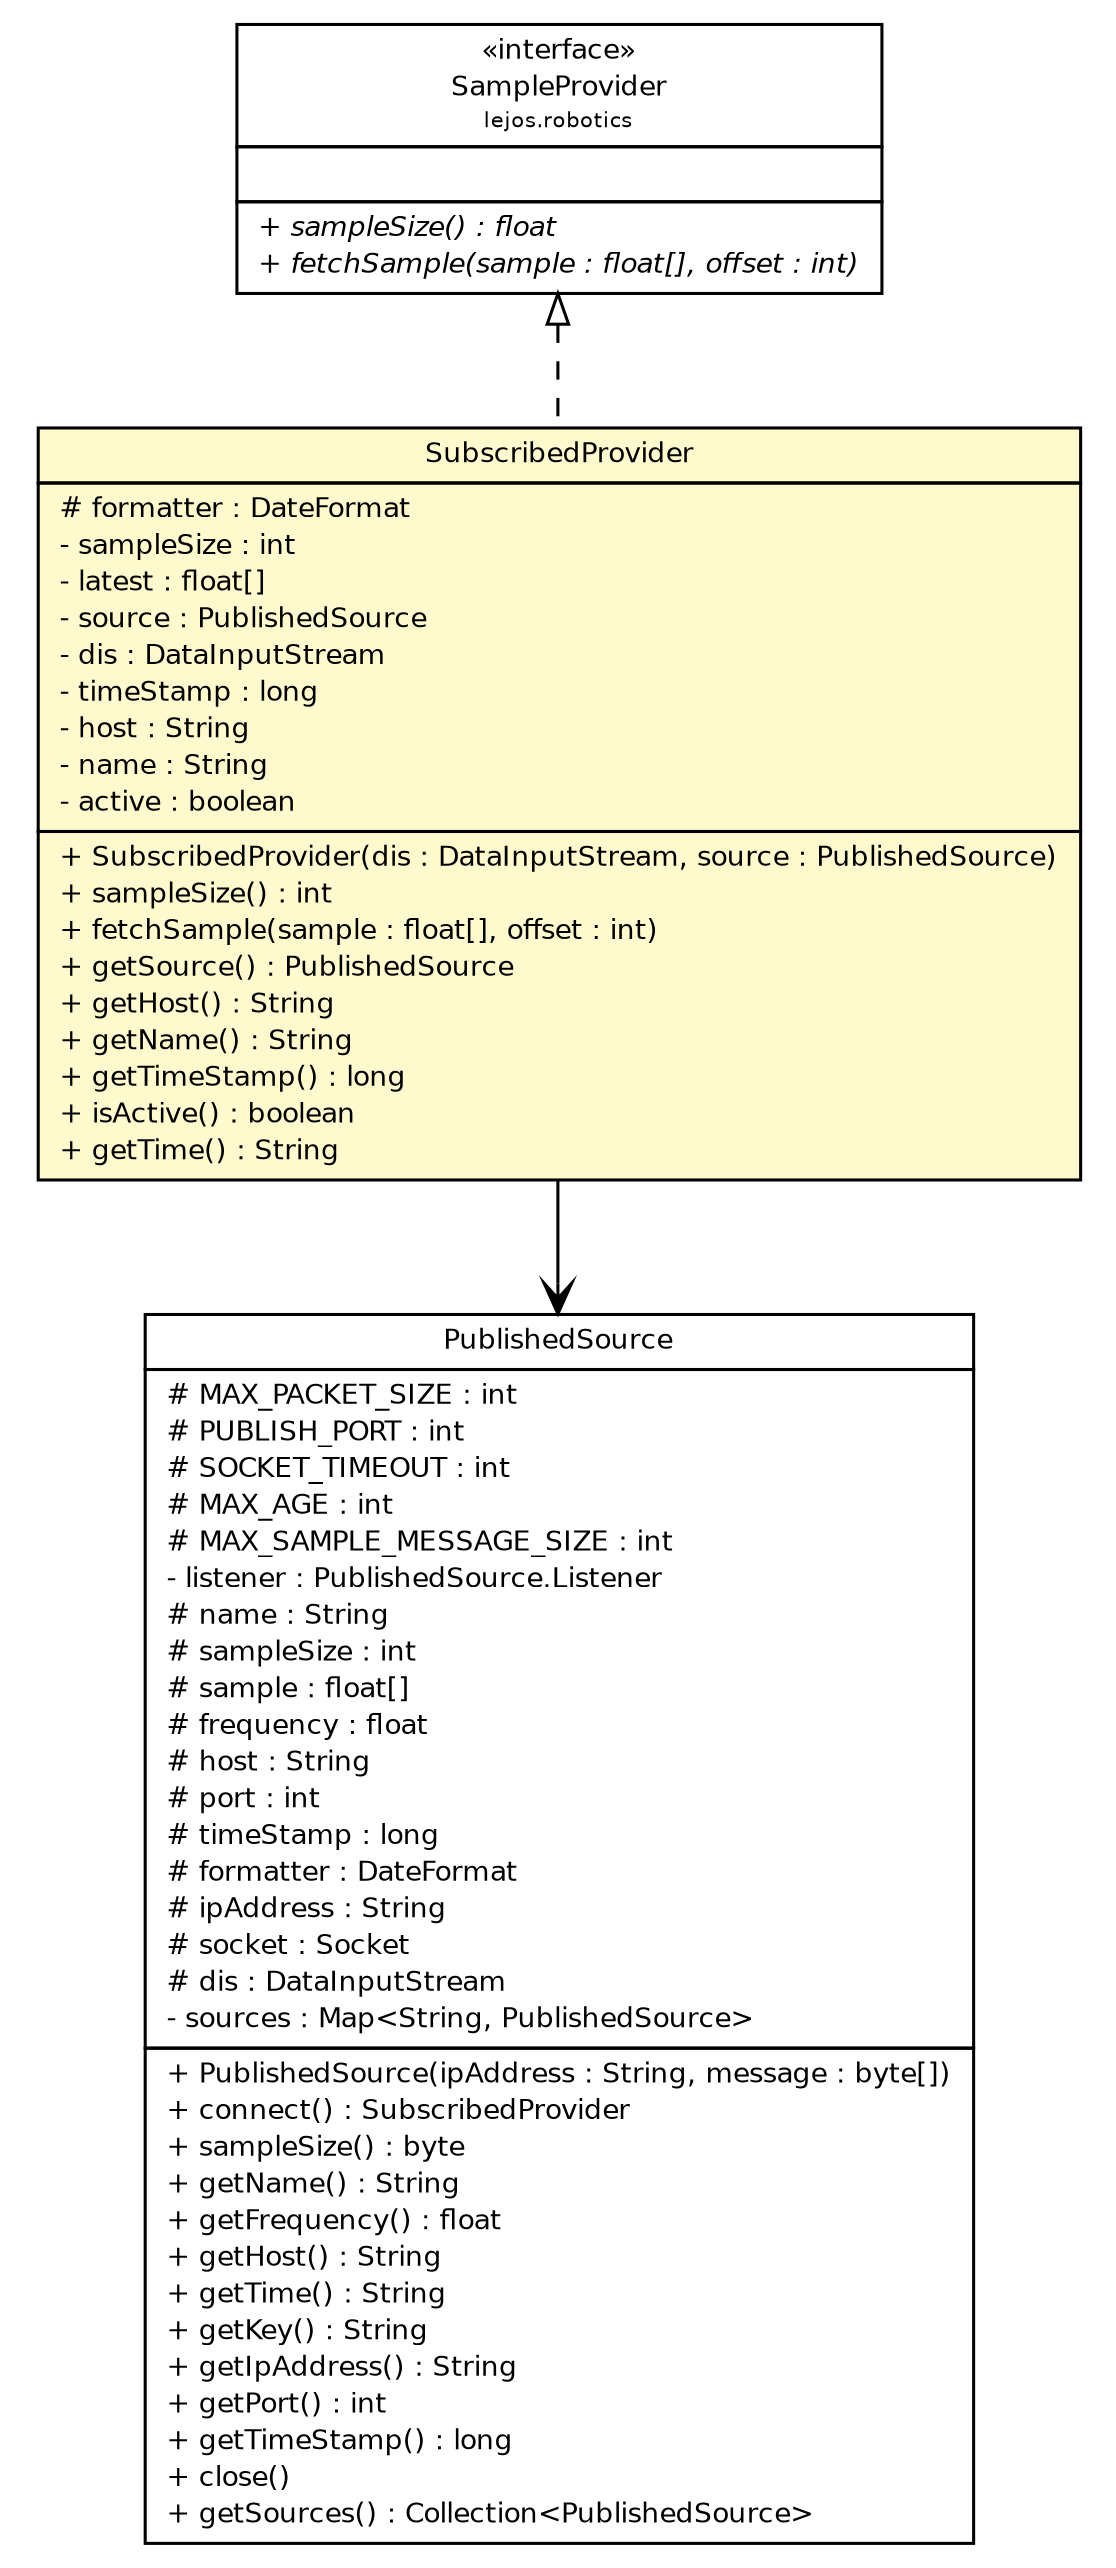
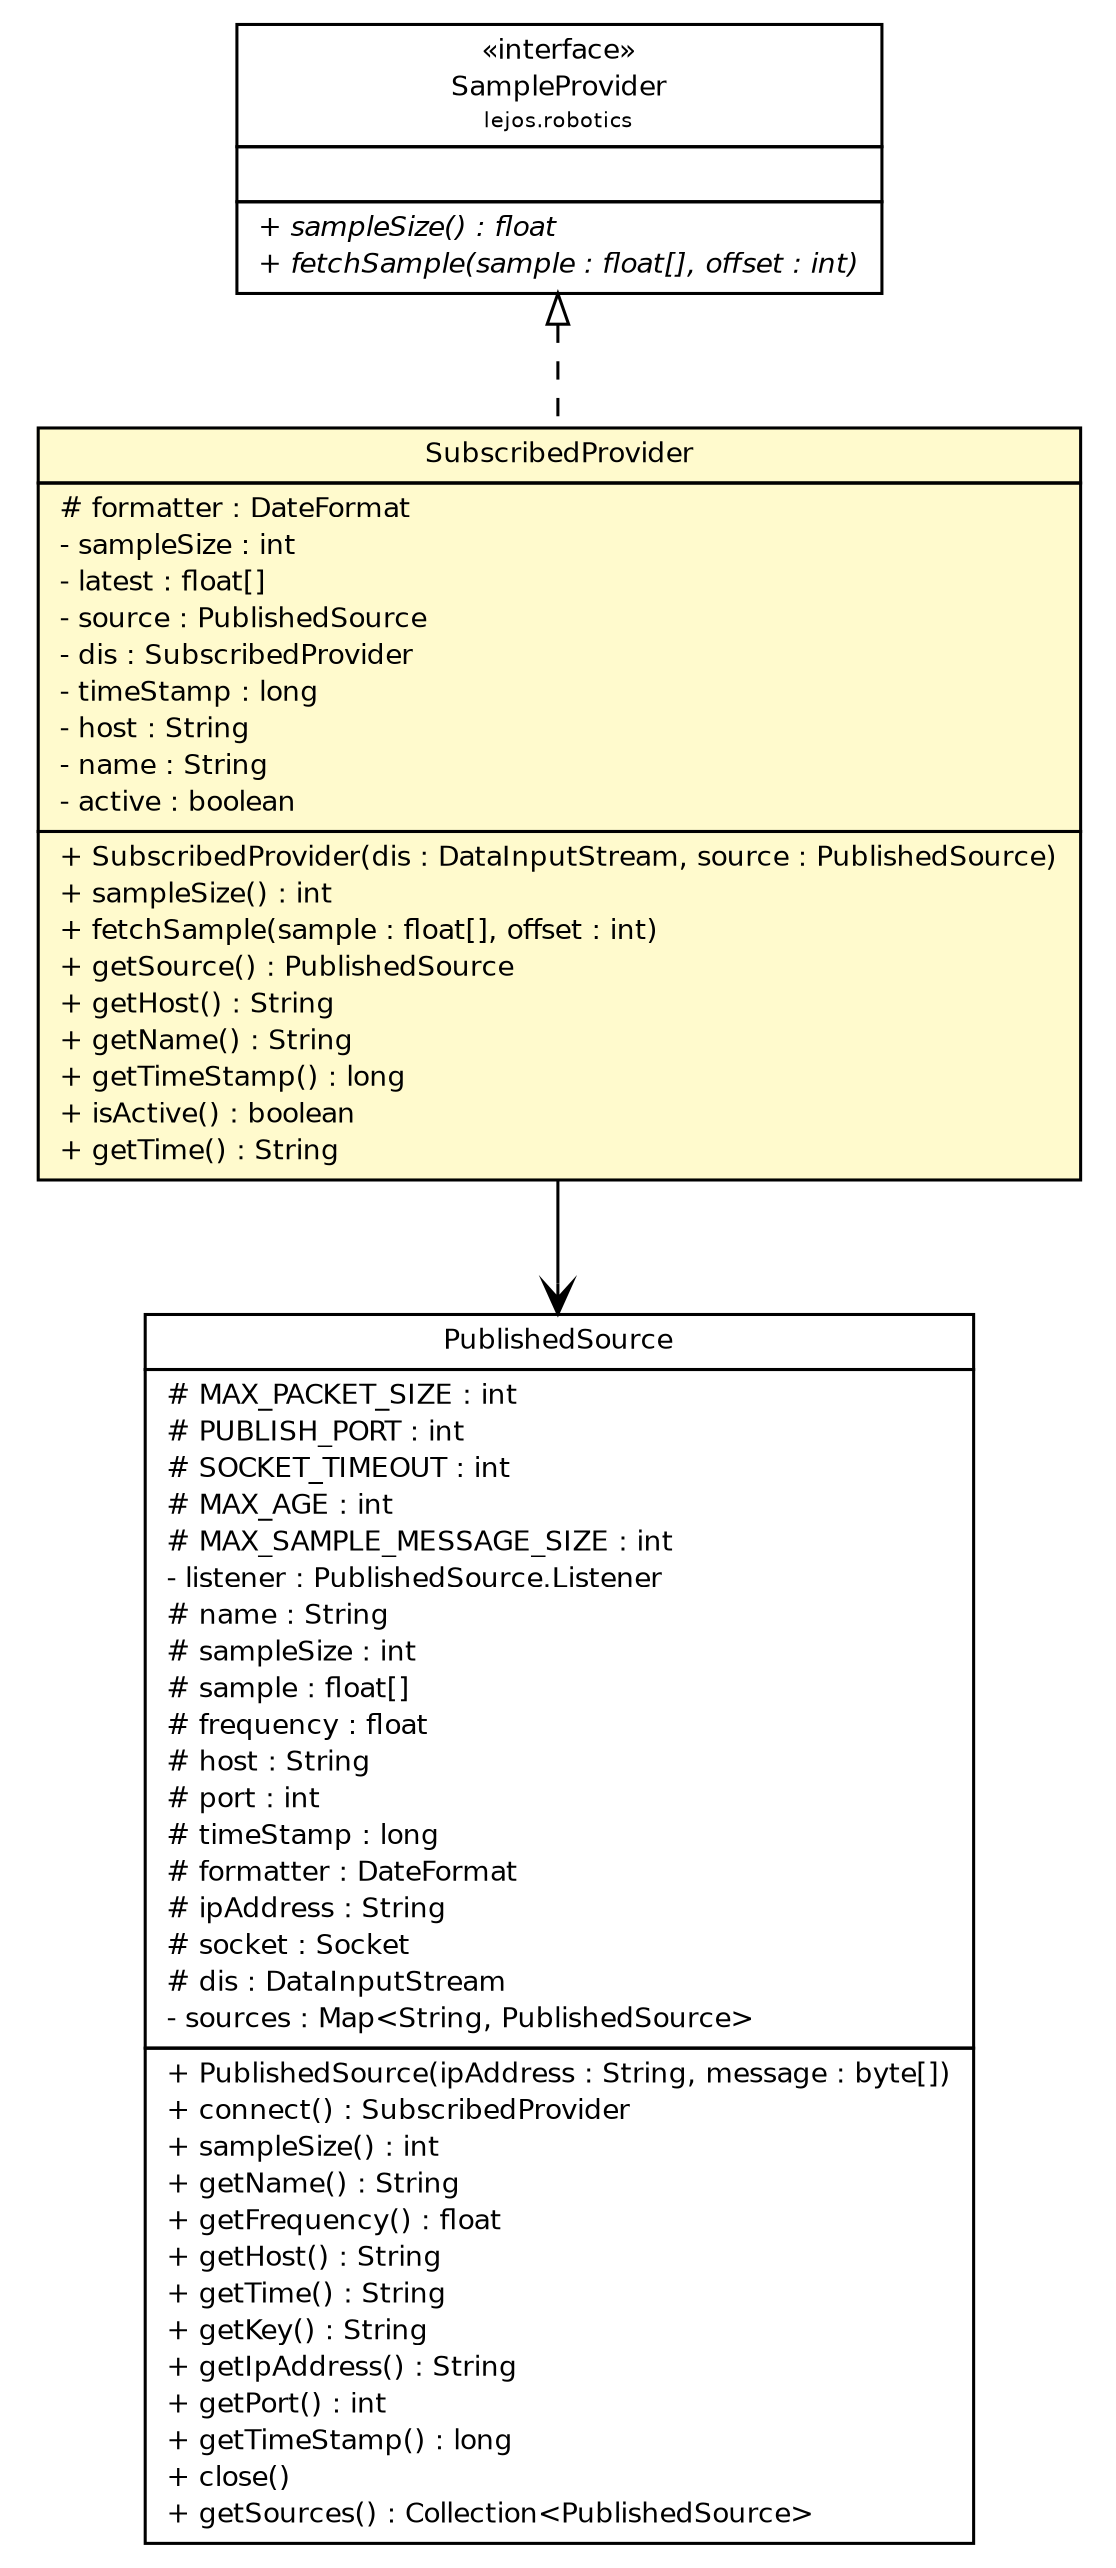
(223, 656) -> (237, 656)
(316, 2148) -> (304, 2148)
